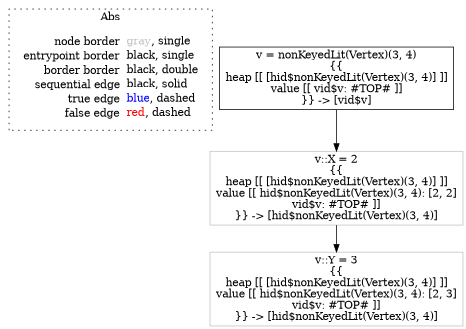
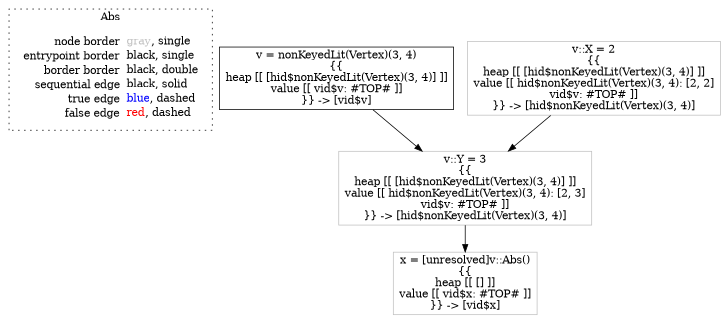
(336, 127) -> (395, 128)
none -> (465, 283)
